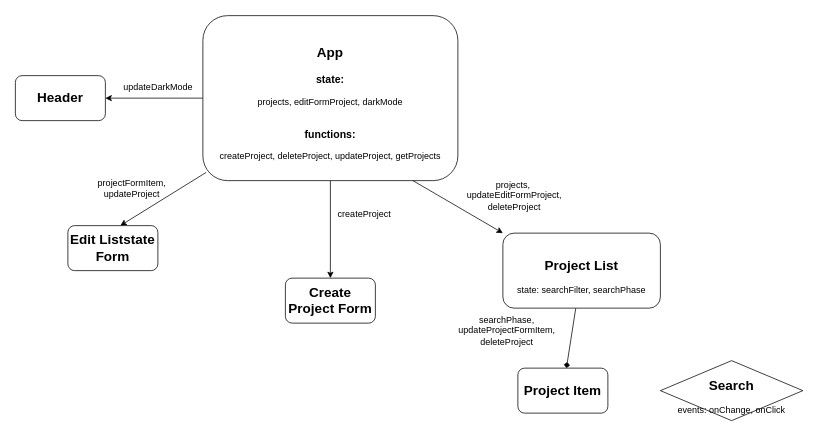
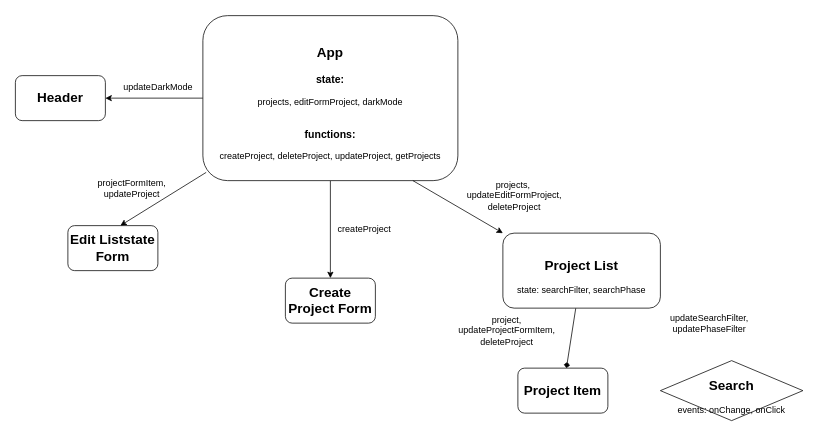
(364, 214) -> (364, 229)
none -> (709, 323)
(507, 330) -> (507, 330)
